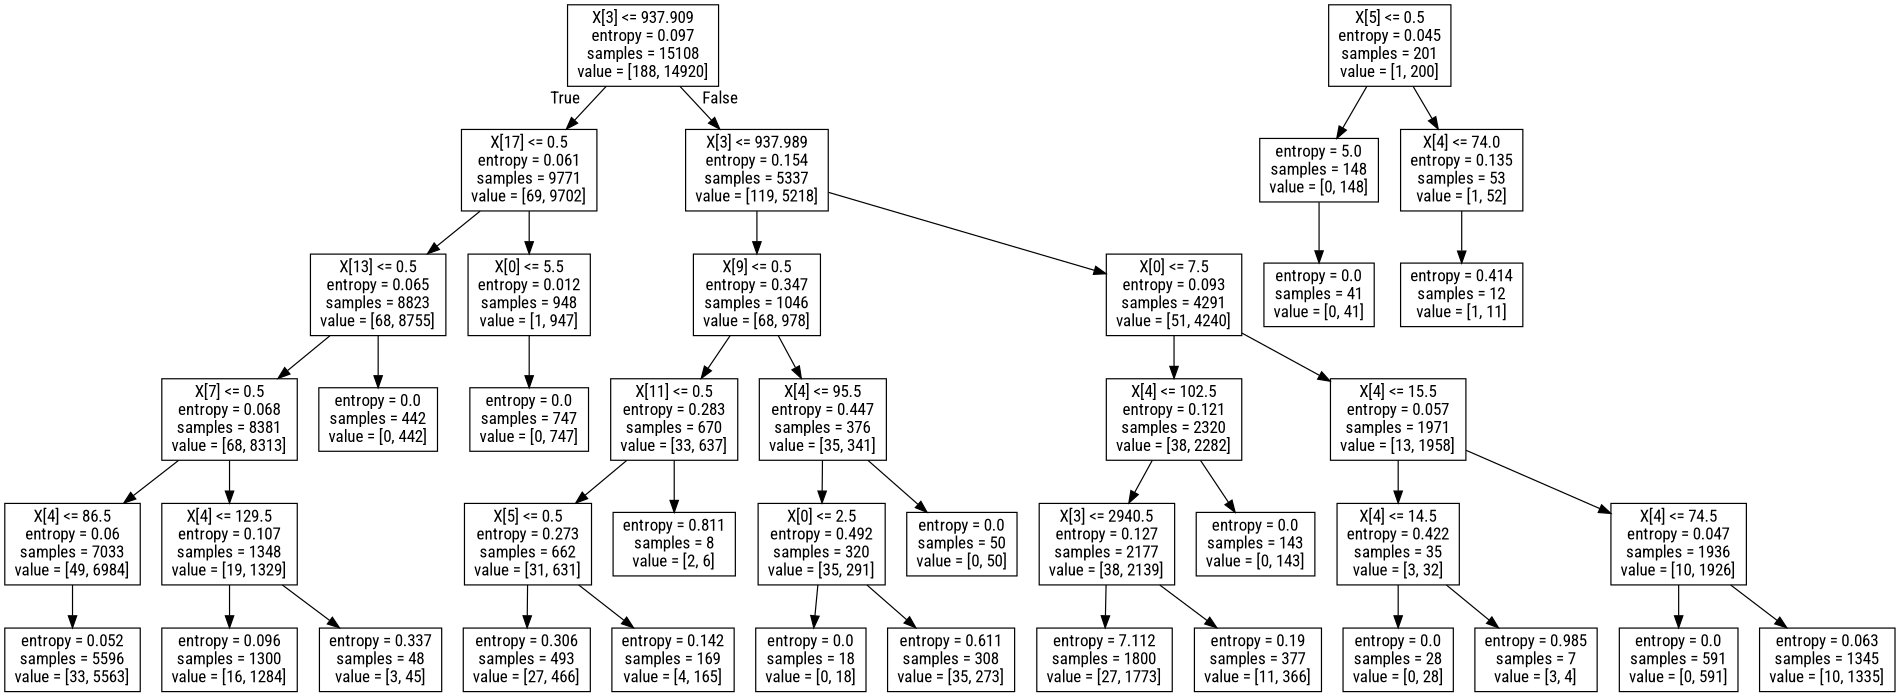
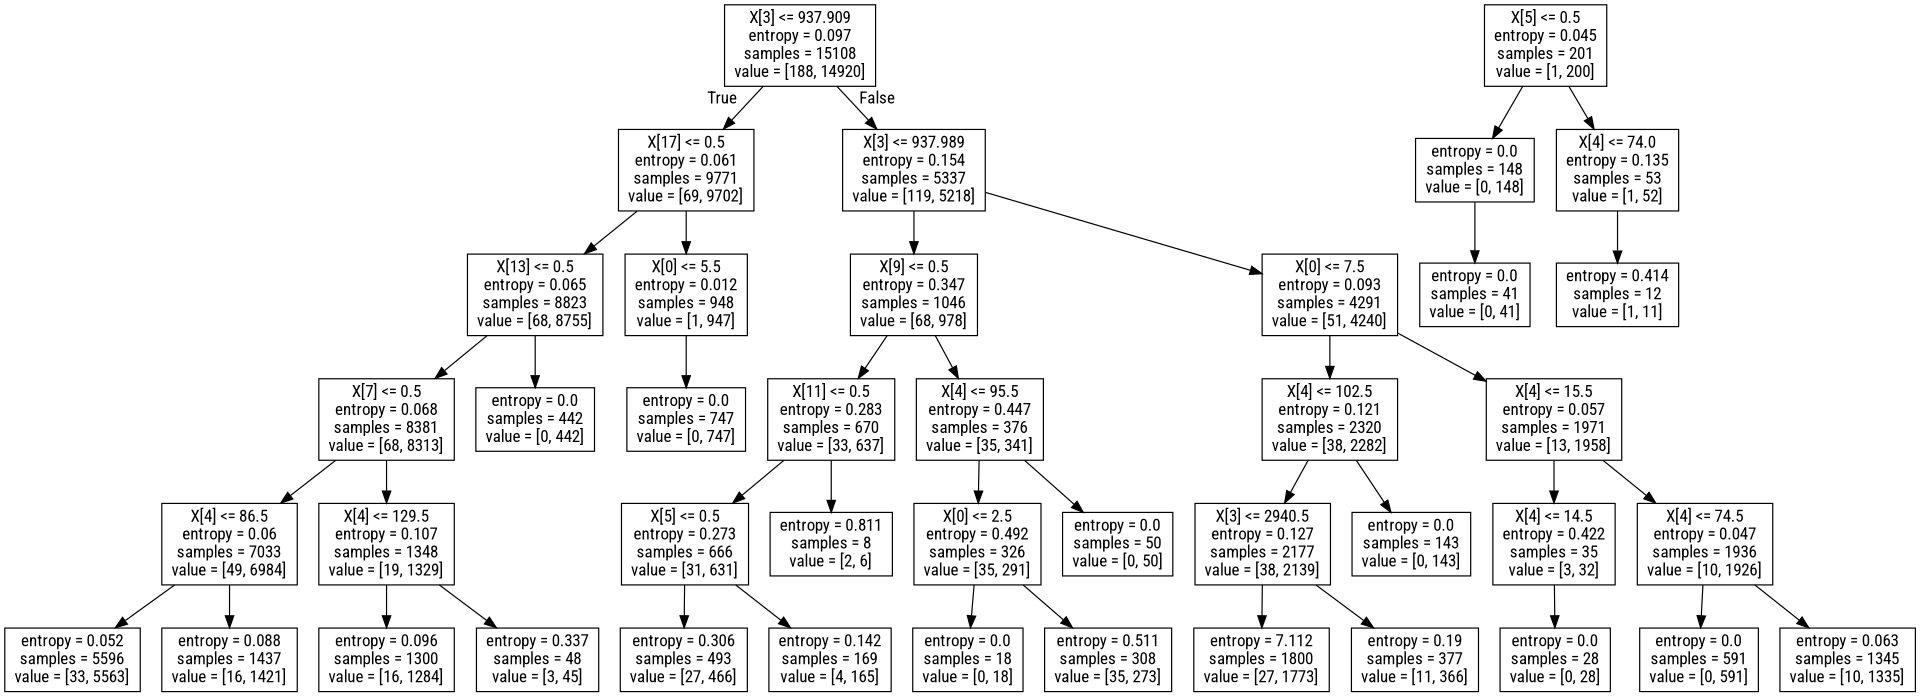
(1319, 170) -> (1475, 170)
(528, 544) -> (685, 544)
(822, 544) -> (977, 544)
none -> (230, 660)
(951, 660) -> (1108, 660)
(1536, 660) -> none
